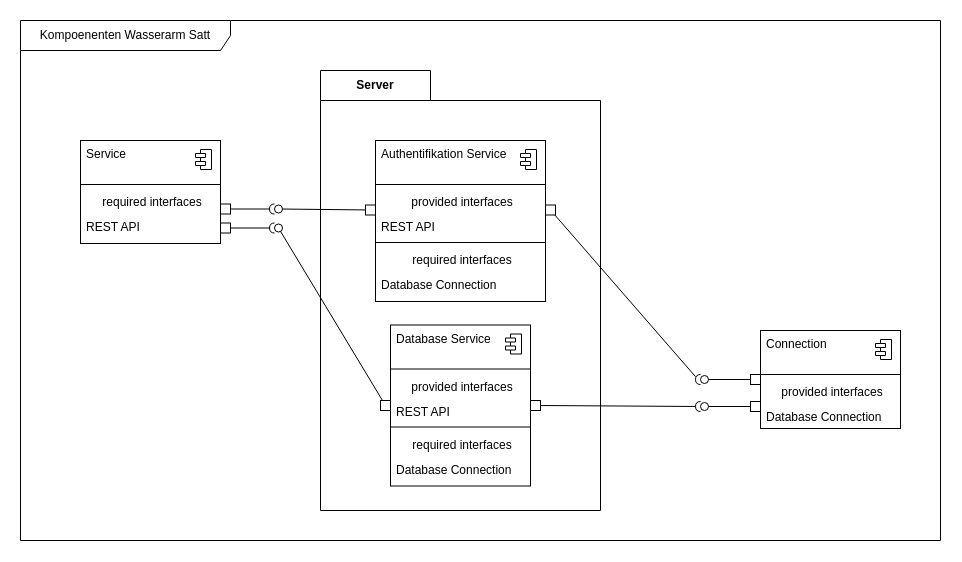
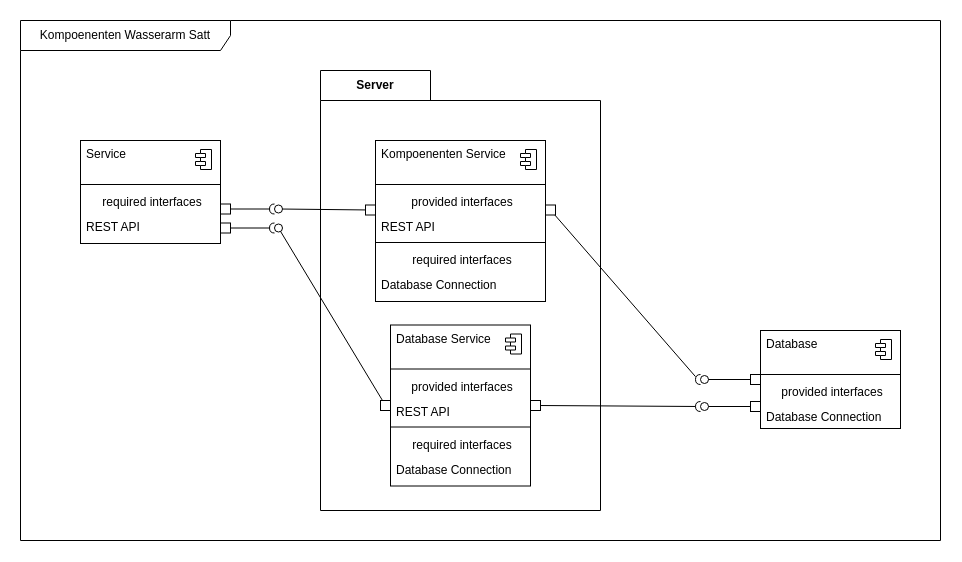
(454, 155) -> (446, 155)
(799, 345) -> (793, 345)
